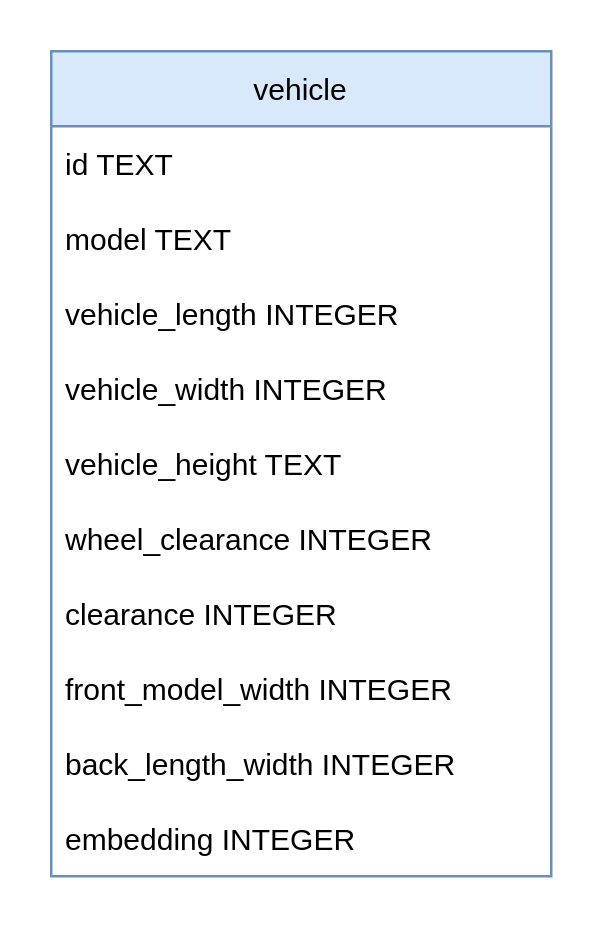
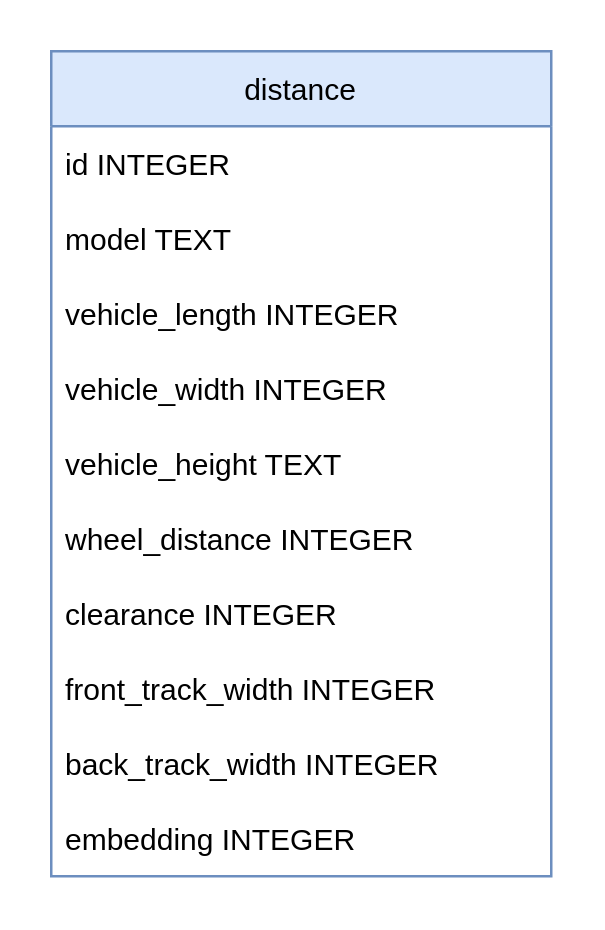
(300, 90) -> (300, 90)
(116, 165) -> (141, 165)
(247, 540) -> (238, 540)
(263, 690) -> (267, 690)
(263, 765) -> (259, 765)
